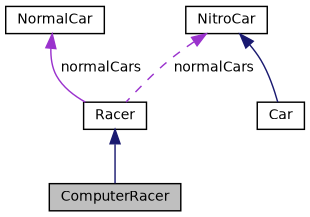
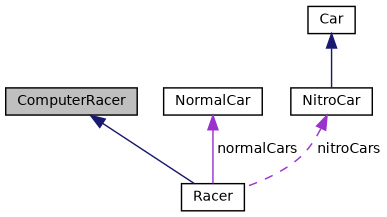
(212, 68) -> (347, 149)
(267, 72) -> (332, 68)
(115, 164) -> (148, 153)
